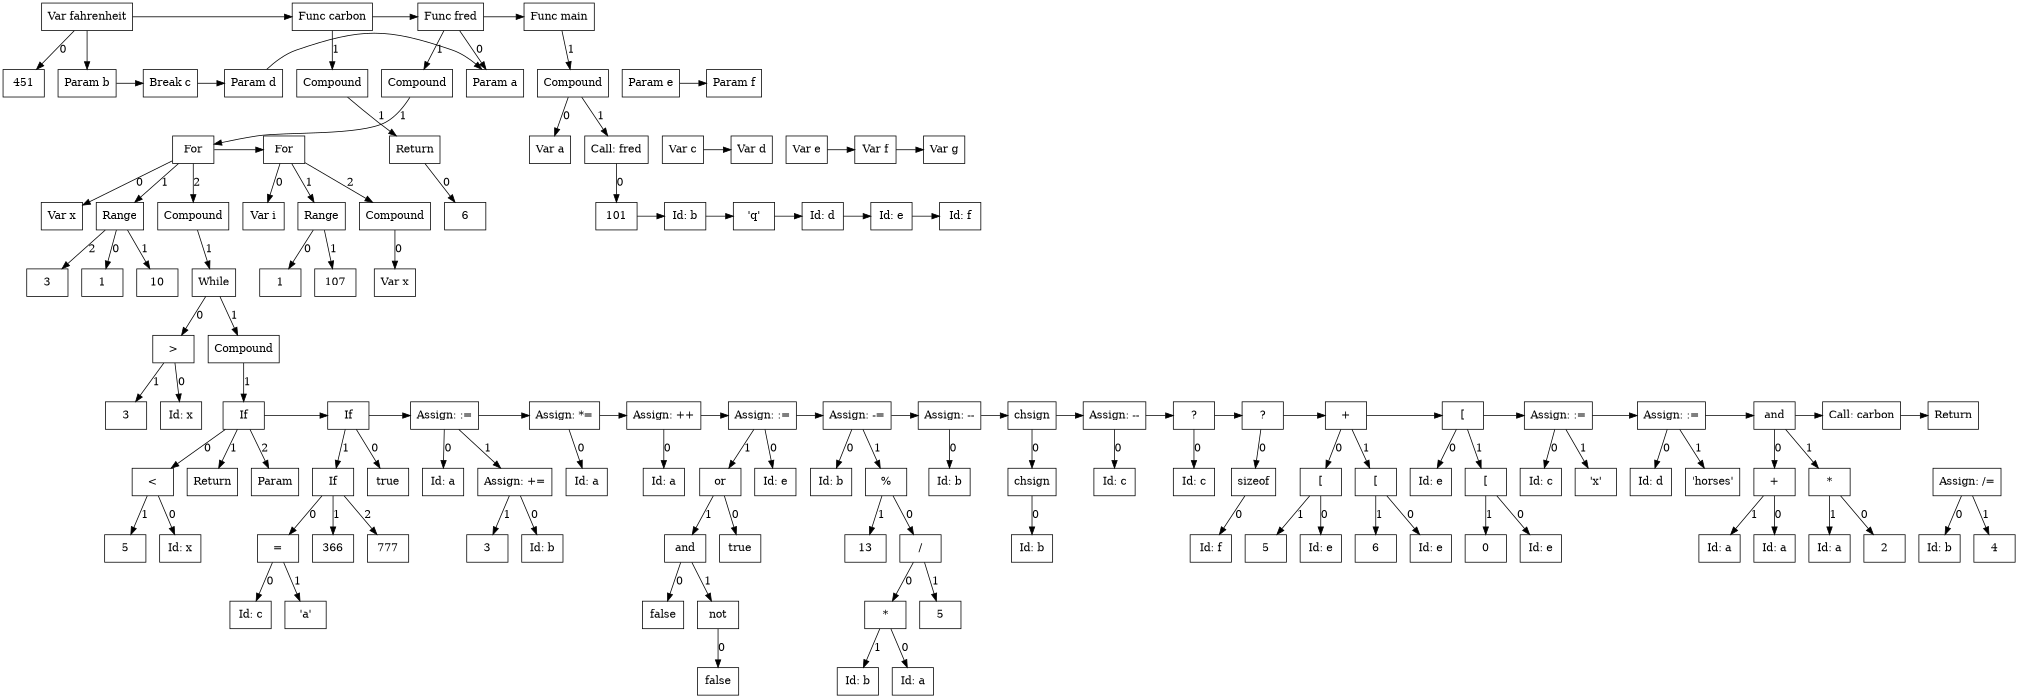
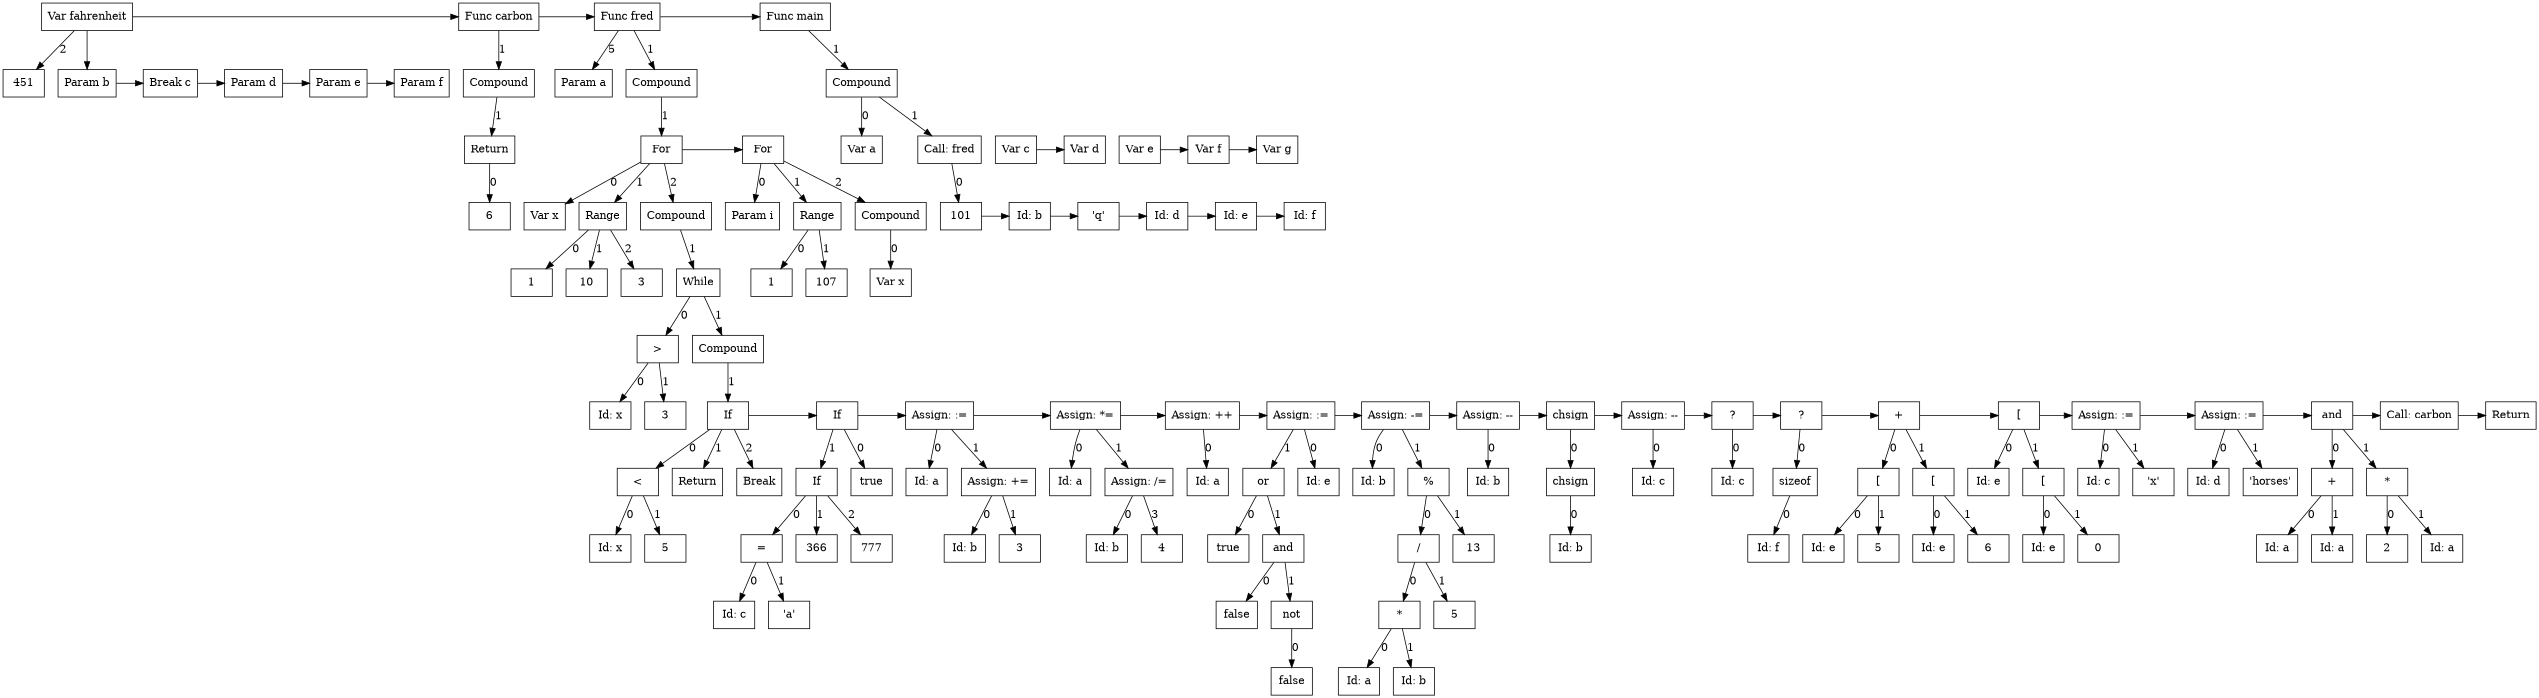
(370, 33) -> (292, 83)
(63, 50) -> (63, 50)
(480, 50) -> (612, 50)
(264, 216) -> (752, 216)
none -> (1110, 446)
(275, 482) -> (759, 482)
(1986, 515) -> (1155, 515)
